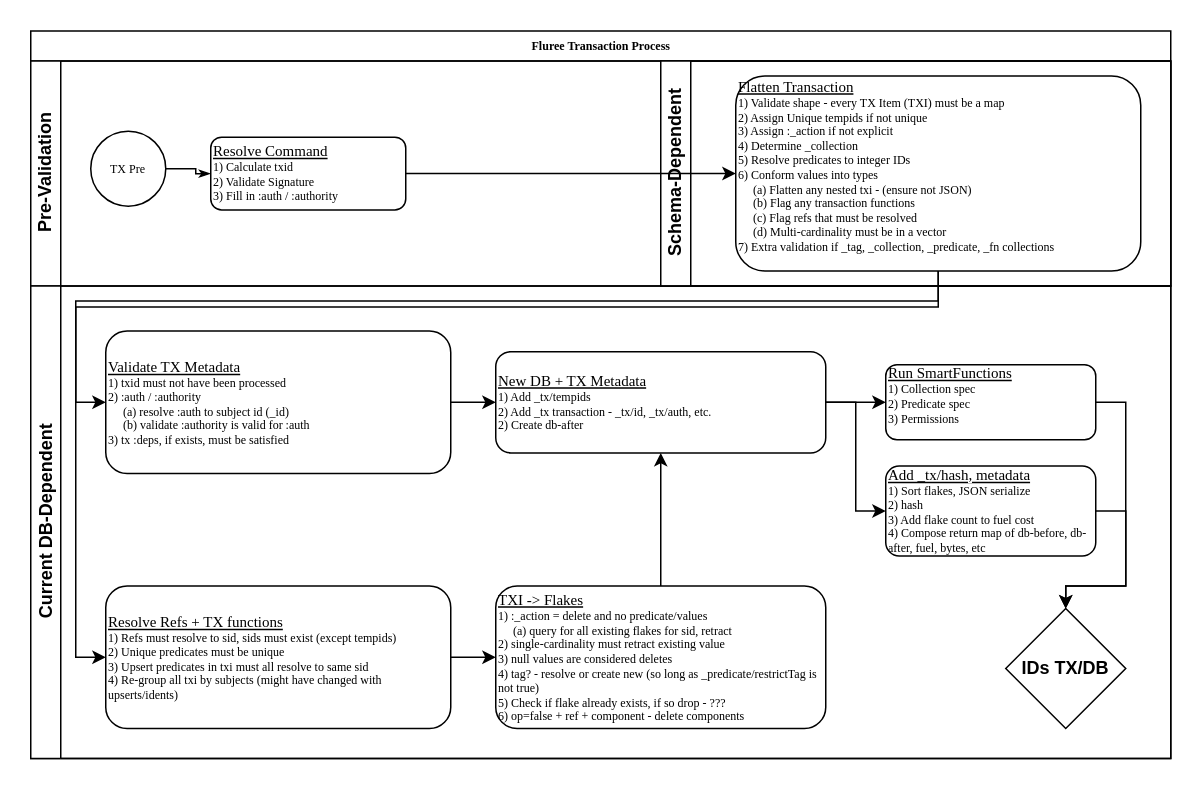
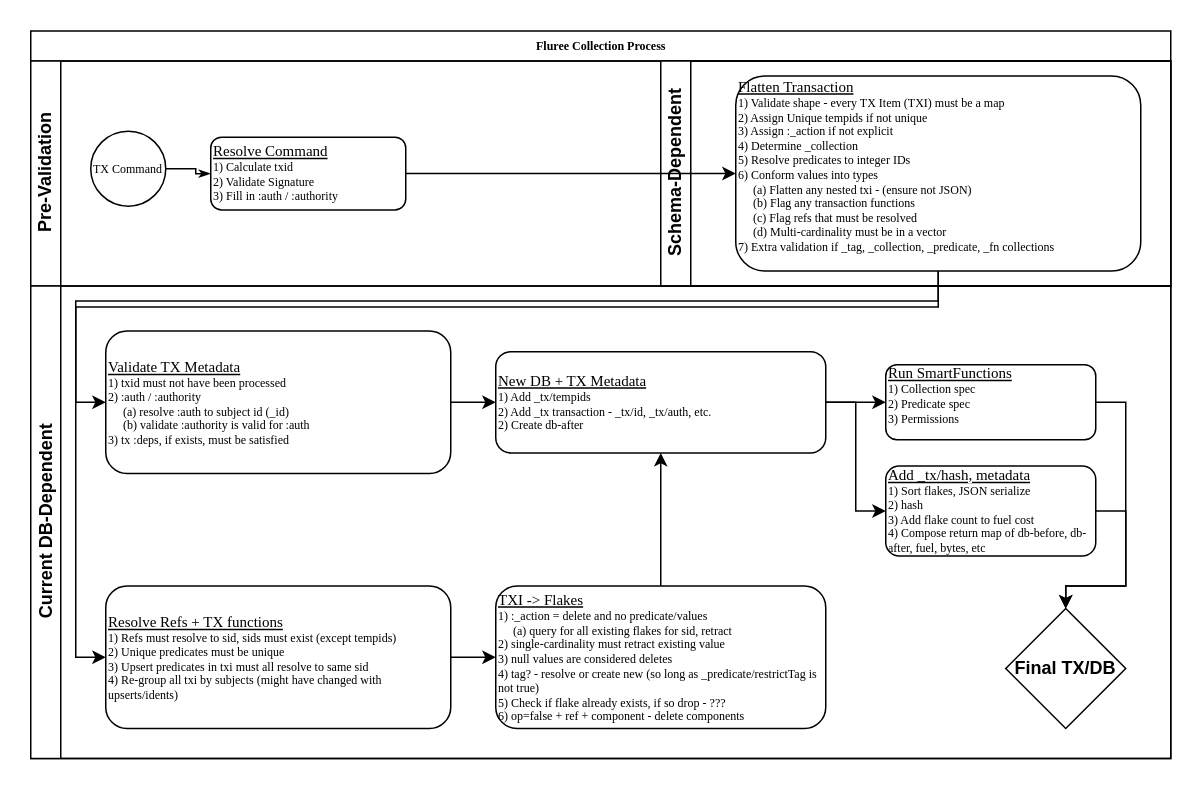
(602, 46) -> (602, 46)
(128, 169) -> (128, 169)
(1066, 668) -> (1066, 668)
